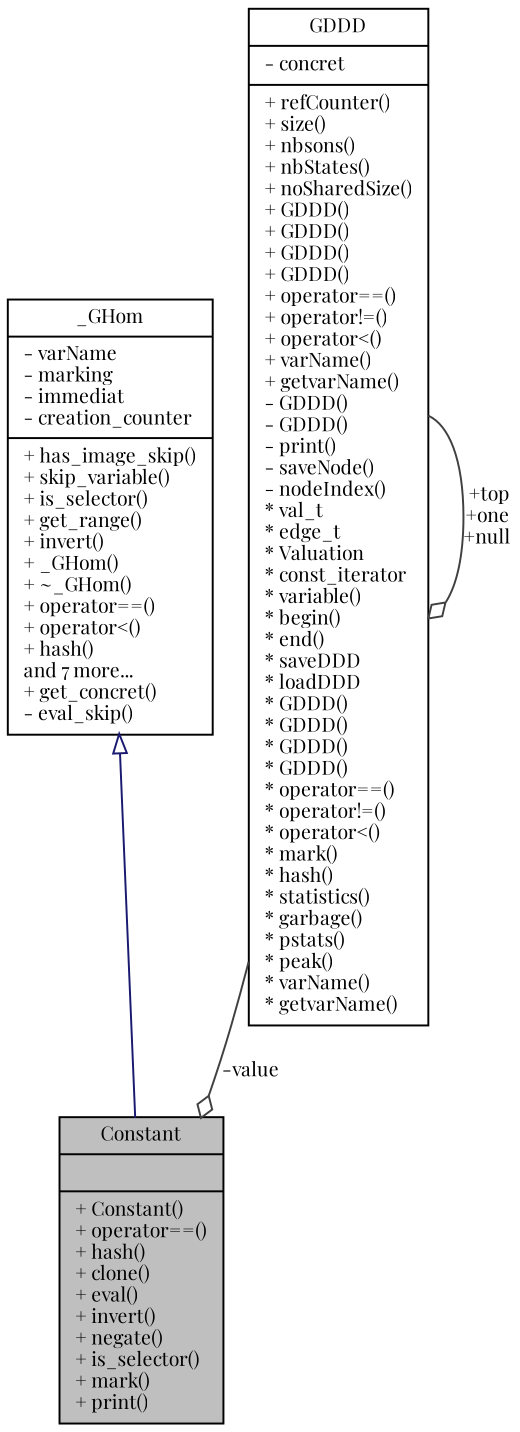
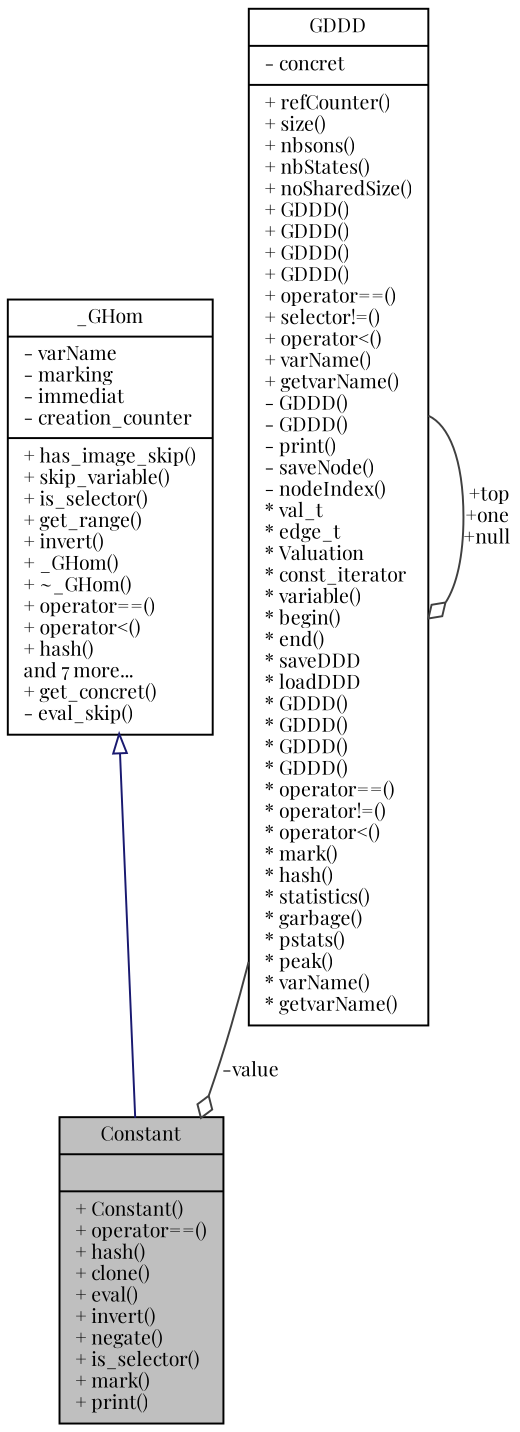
(327, 318) -> (323, 318)
